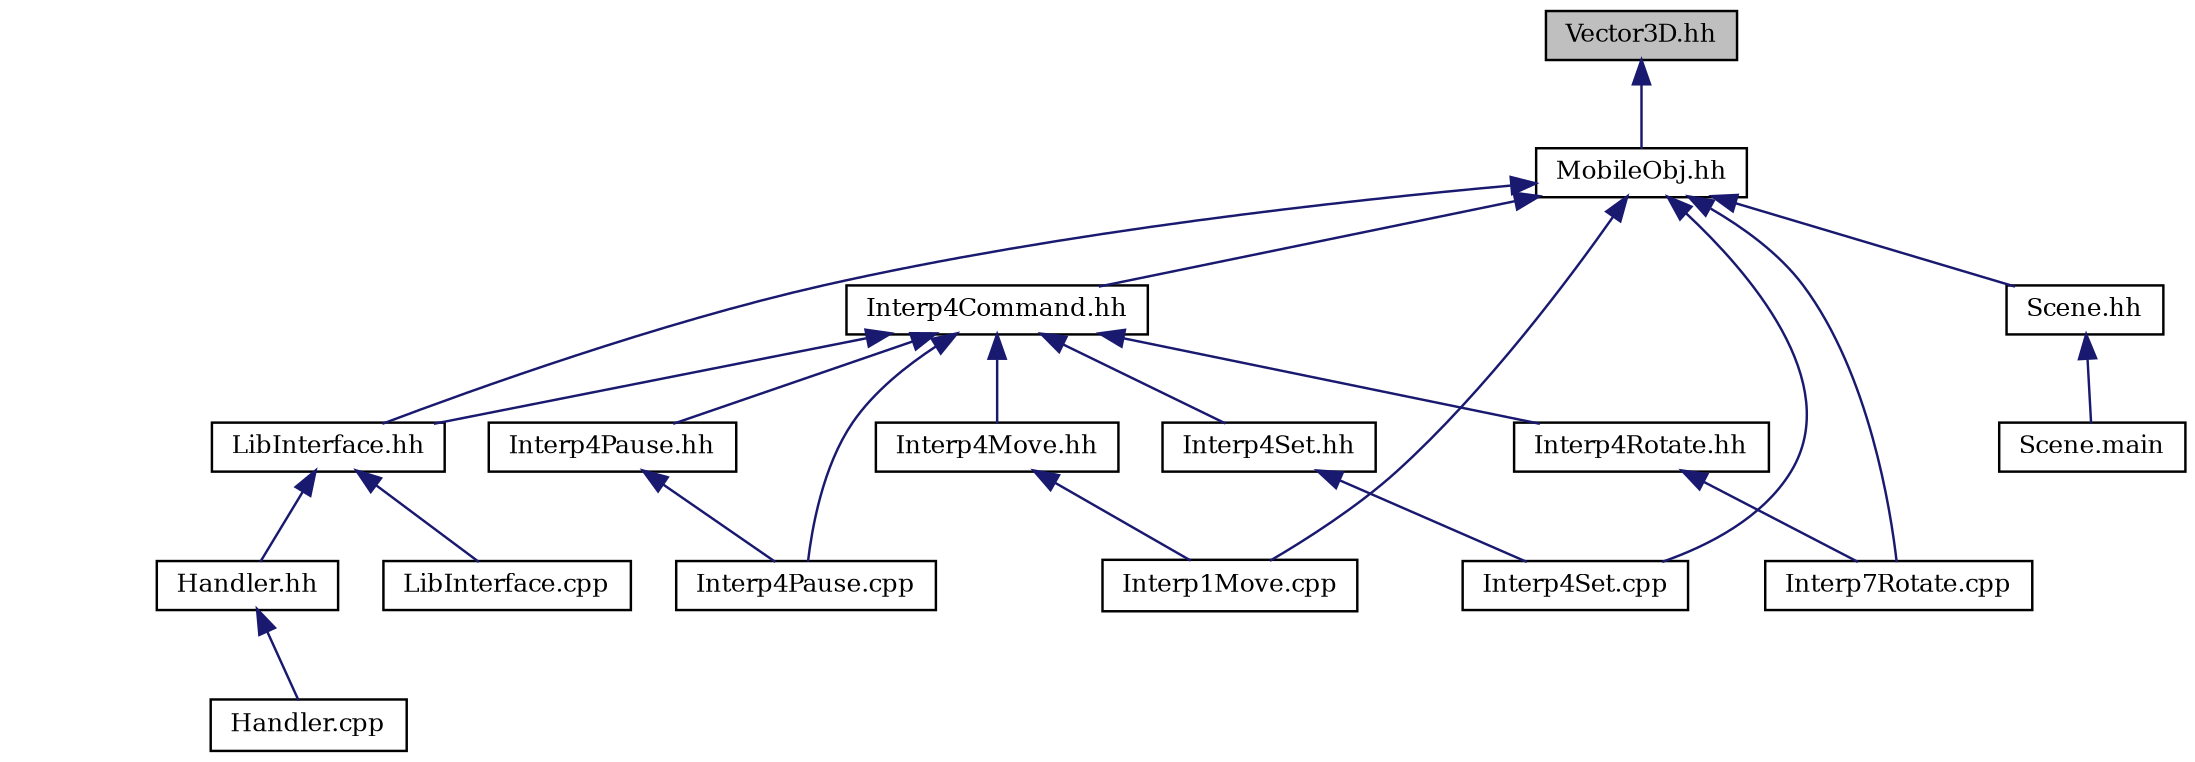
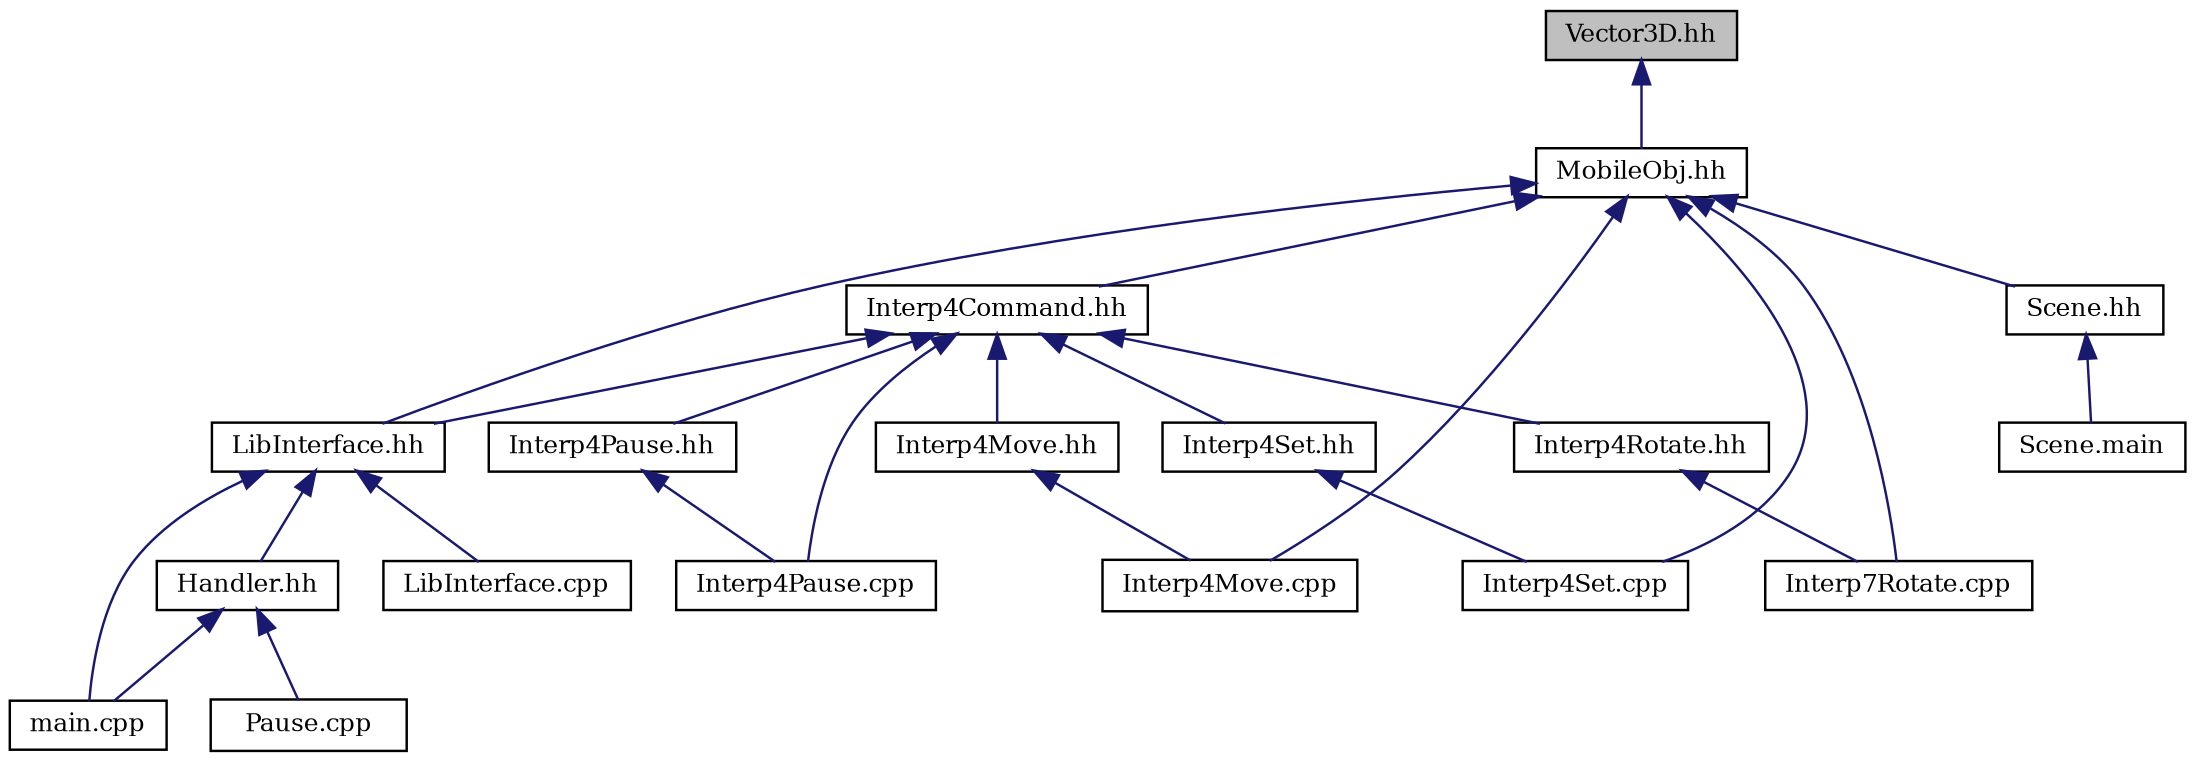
(1230, 586) -> (1230, 586)
none -> (88, 725)
(309, 725) -> (309, 725)
